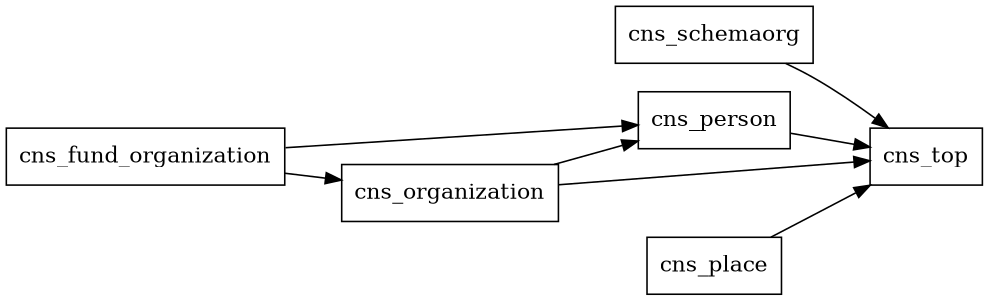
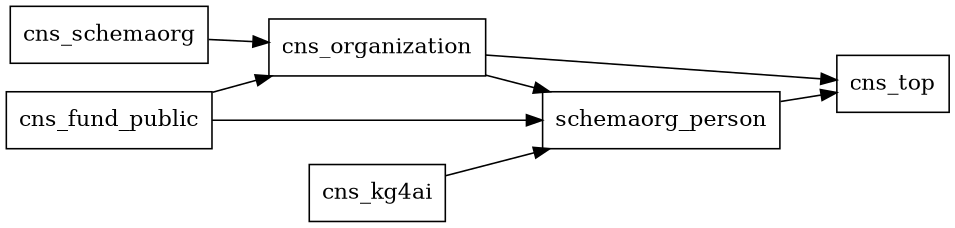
(832, 89) -> (231, 41)
(714, 120) -> (661, 120)
(146, 157) -> (109, 120)
none -> (377, 193)
(714, 266) -> none
